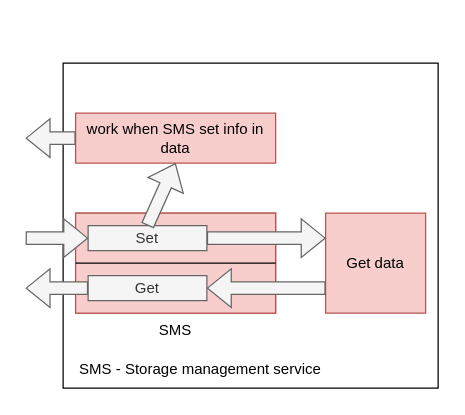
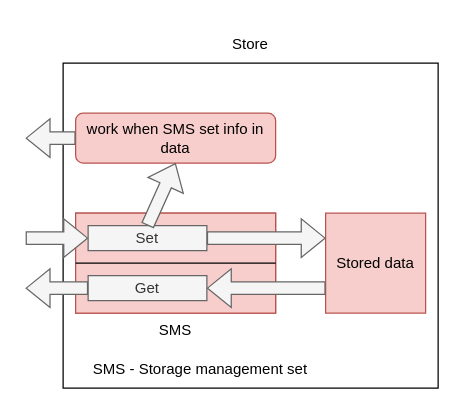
none -> (251, 44)
(176, 138) -> (176, 138)
(376, 263) -> (376, 263)
(201, 369) -> (201, 369)
